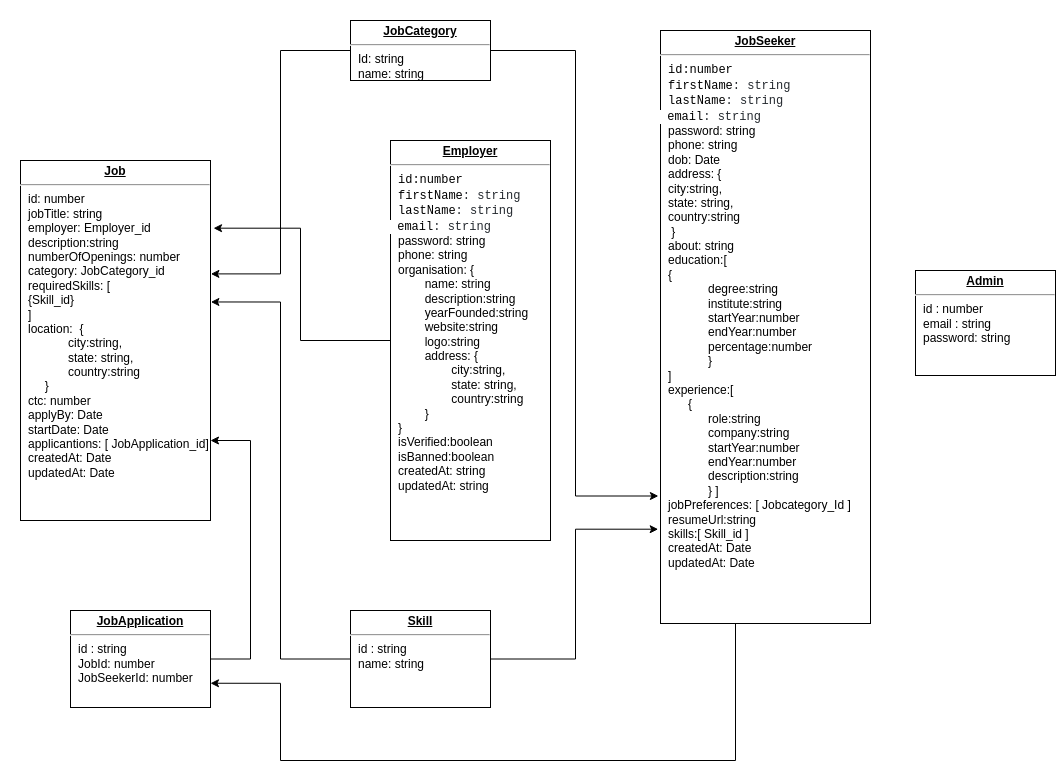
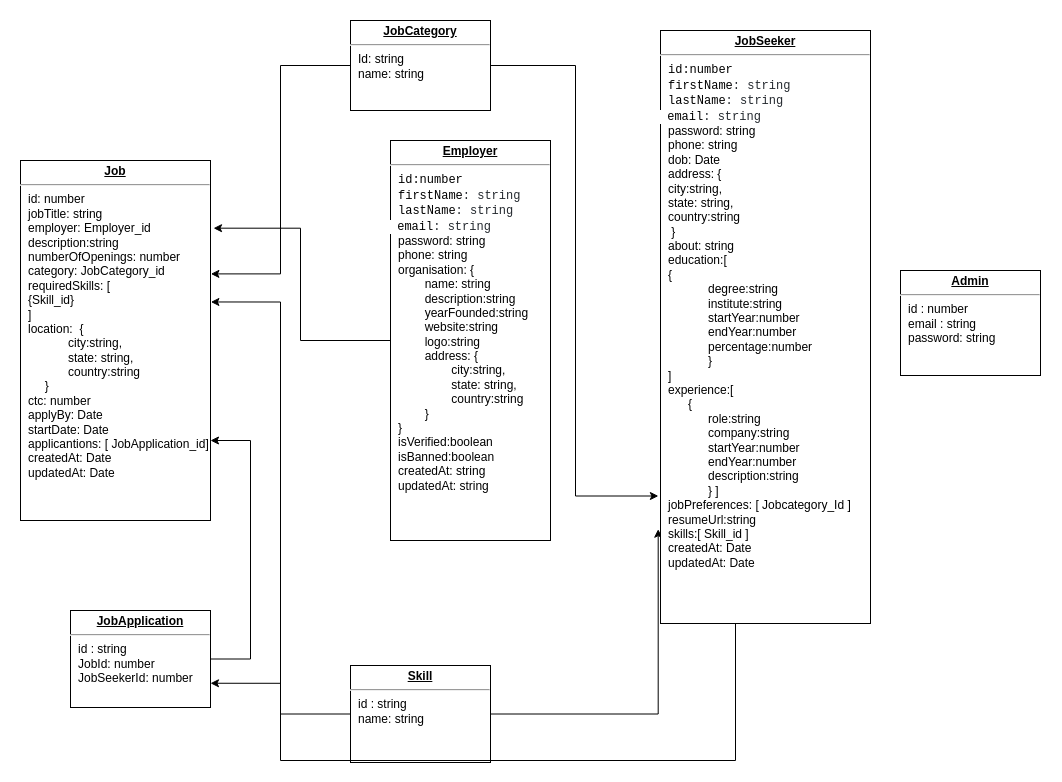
(421, 51) -> (421, 66)
(986, 323) -> (971, 323)
(421, 659) -> (421, 714)
